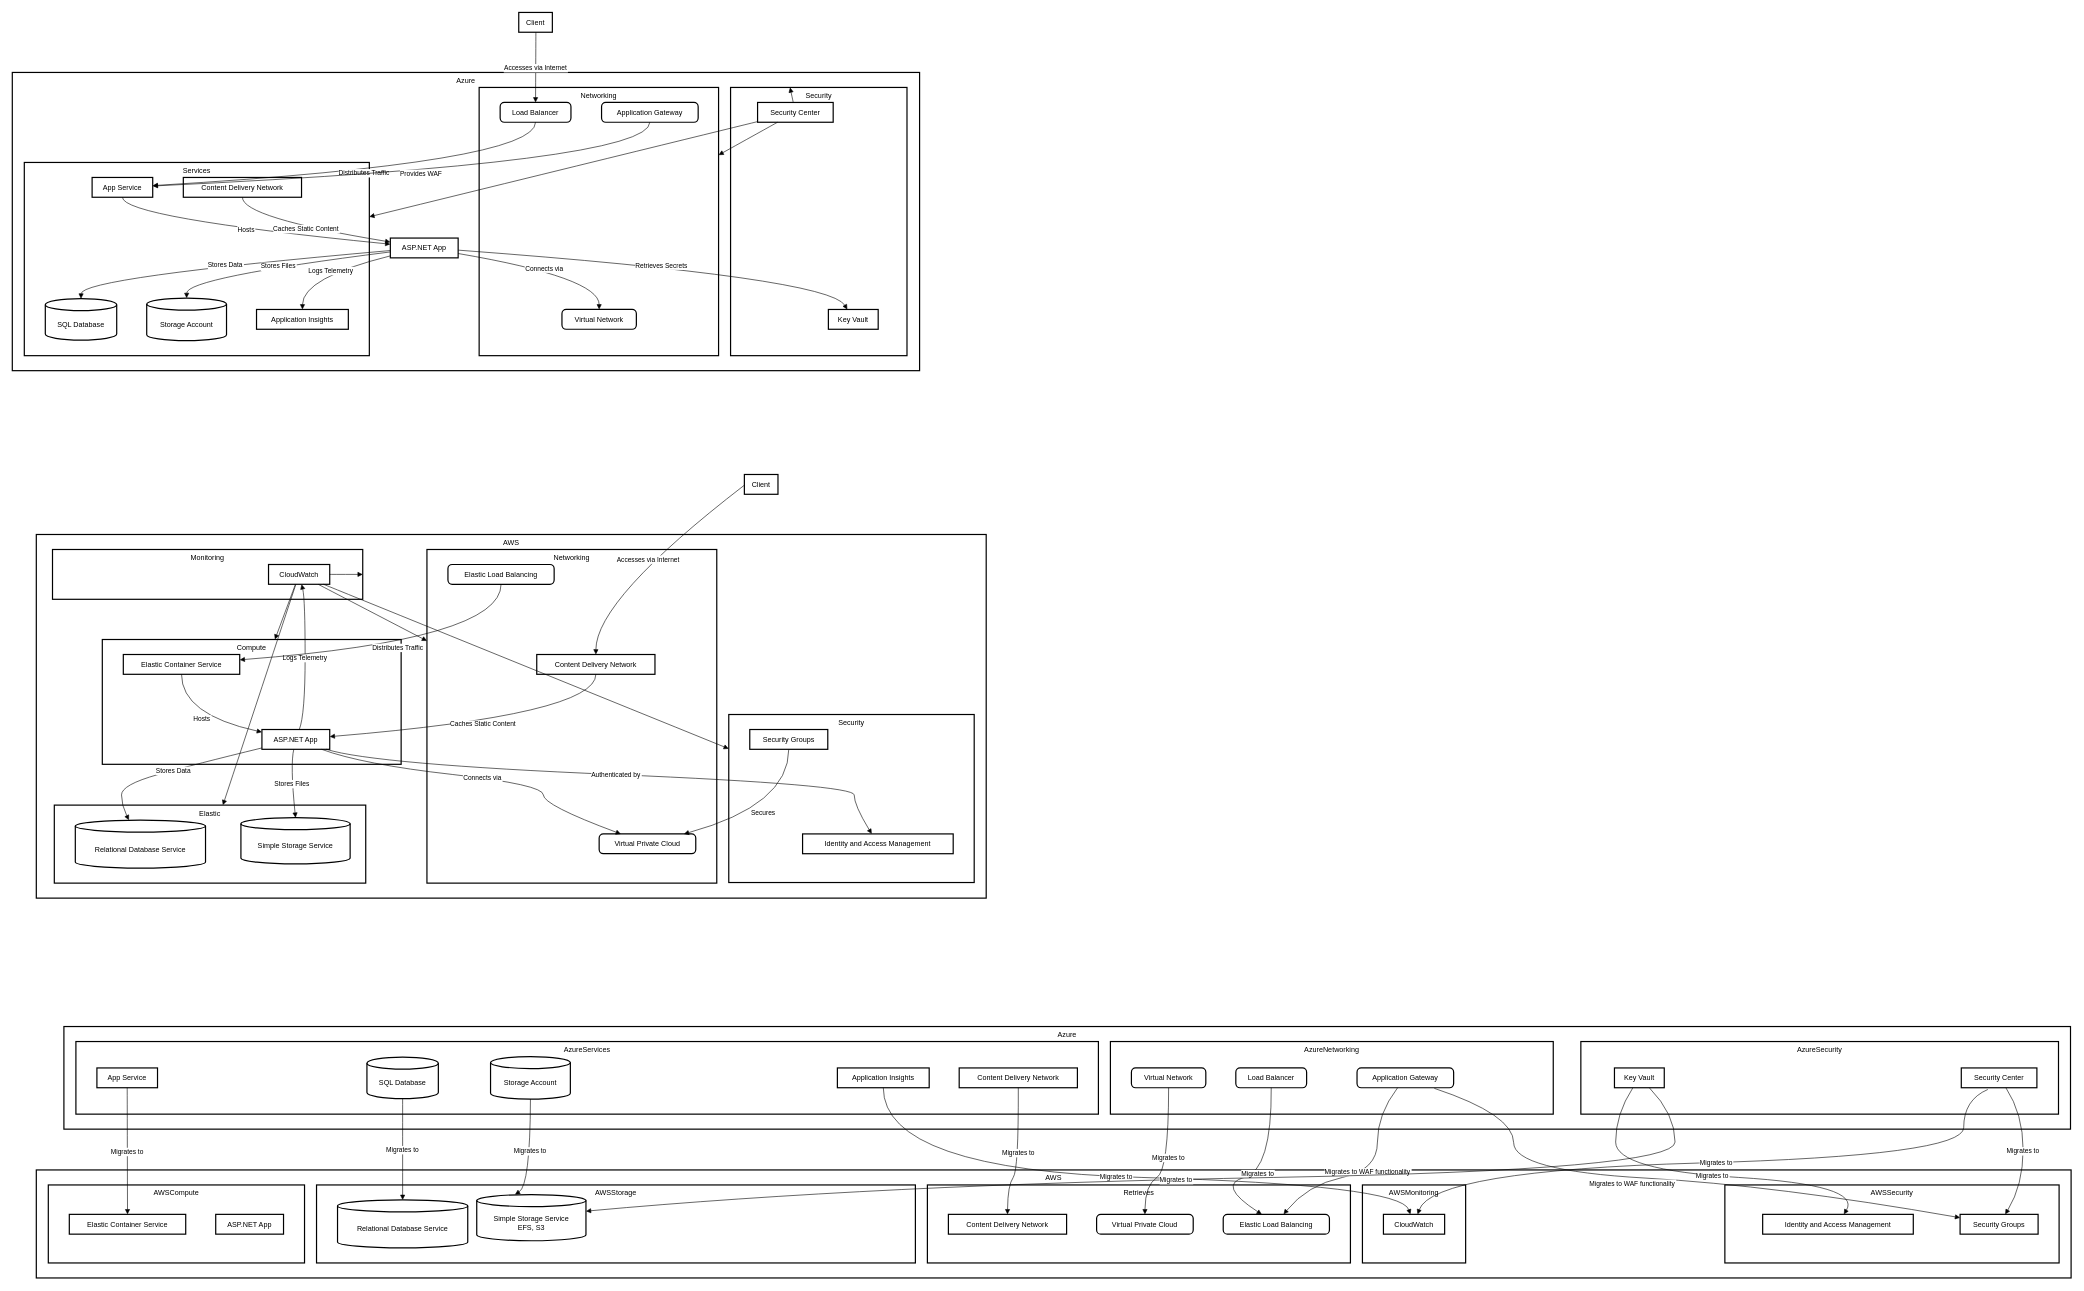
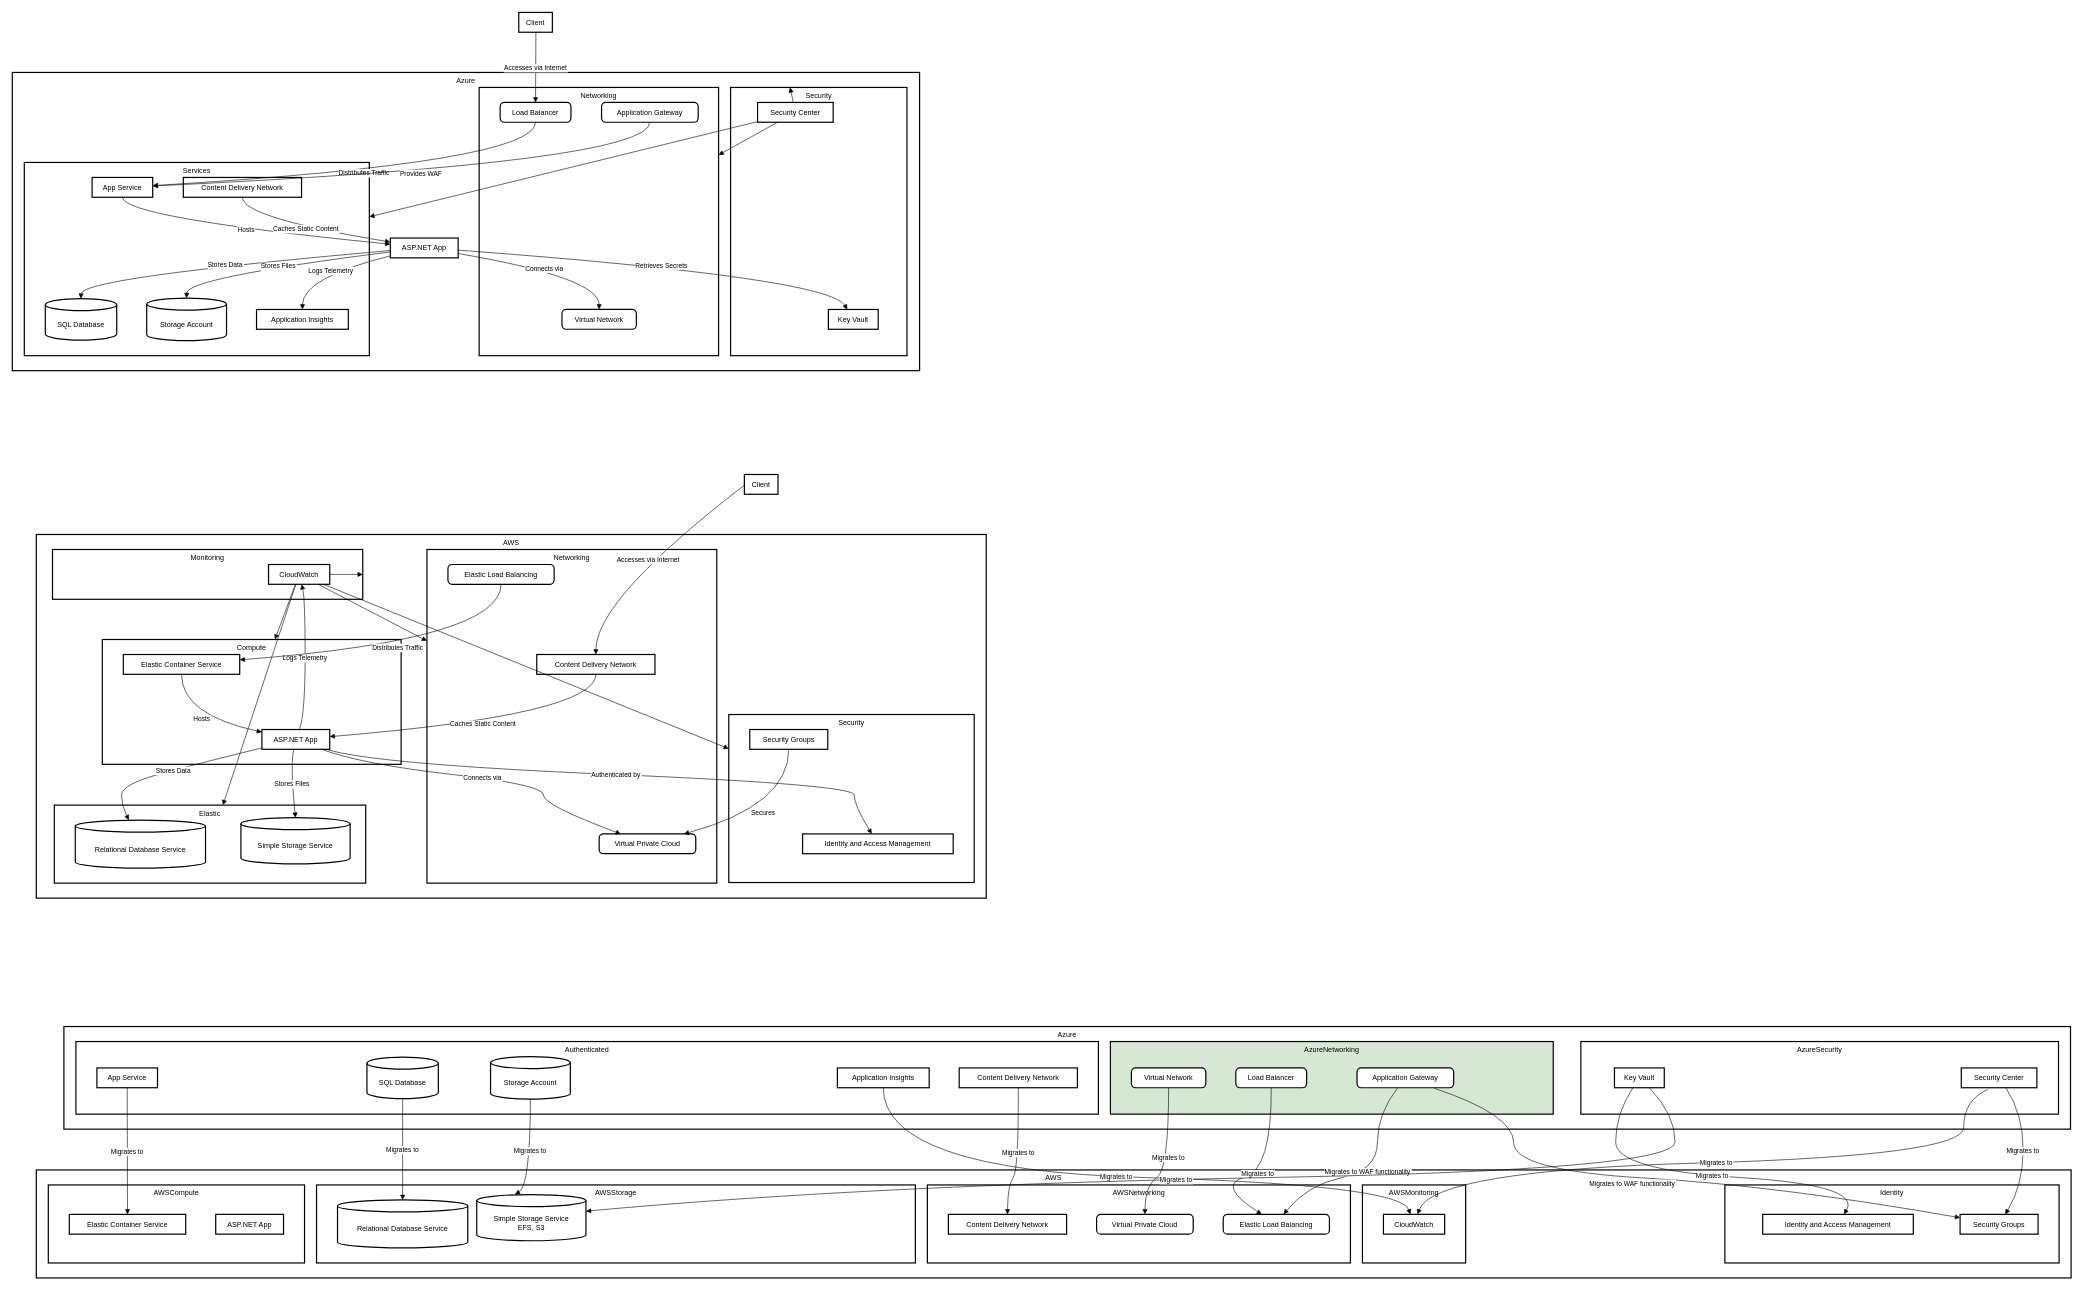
(587, 1050) -> (587, 1050)
(1332, 1078) -> (1332, 1078)
(1139, 1193) -> (1139, 1193)
(1892, 1193) -> (1892, 1193)
